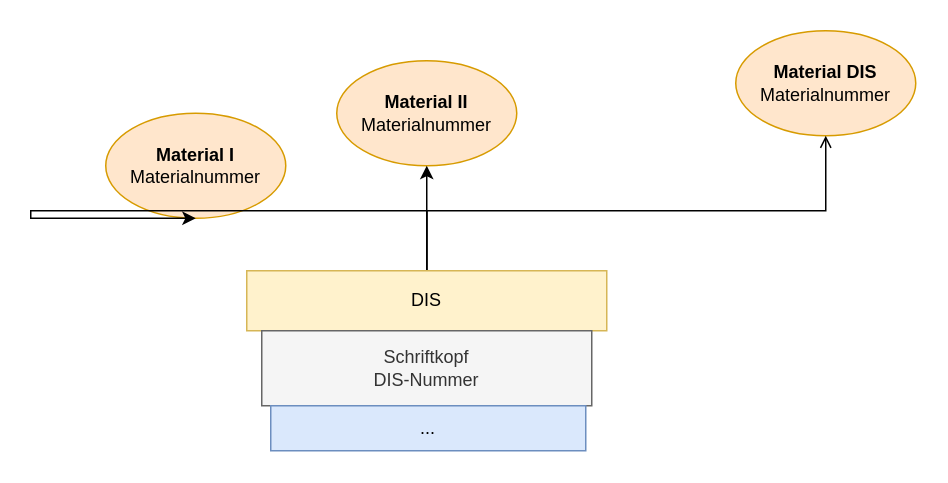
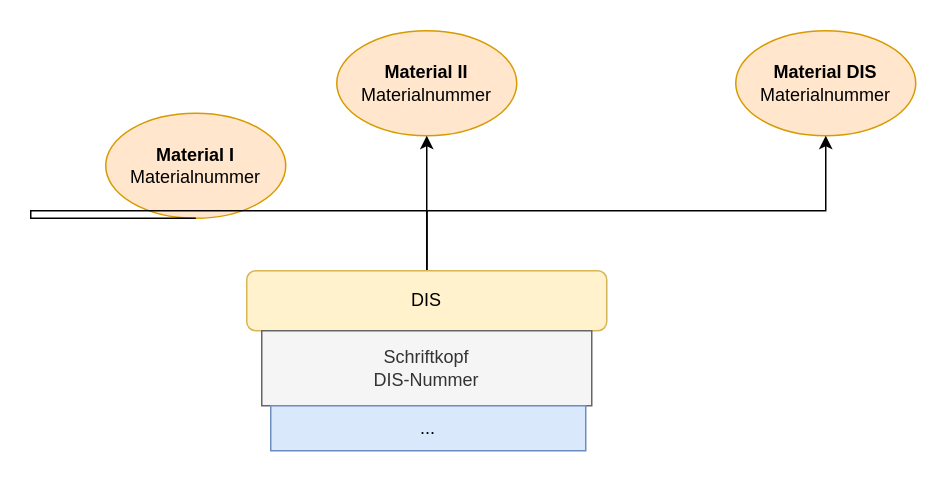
(427, 113) -> (427, 83)
(826, 144) -> (826, 147)
(184, 218) -> (188, 218)
(427, 301) -> (427, 301)
